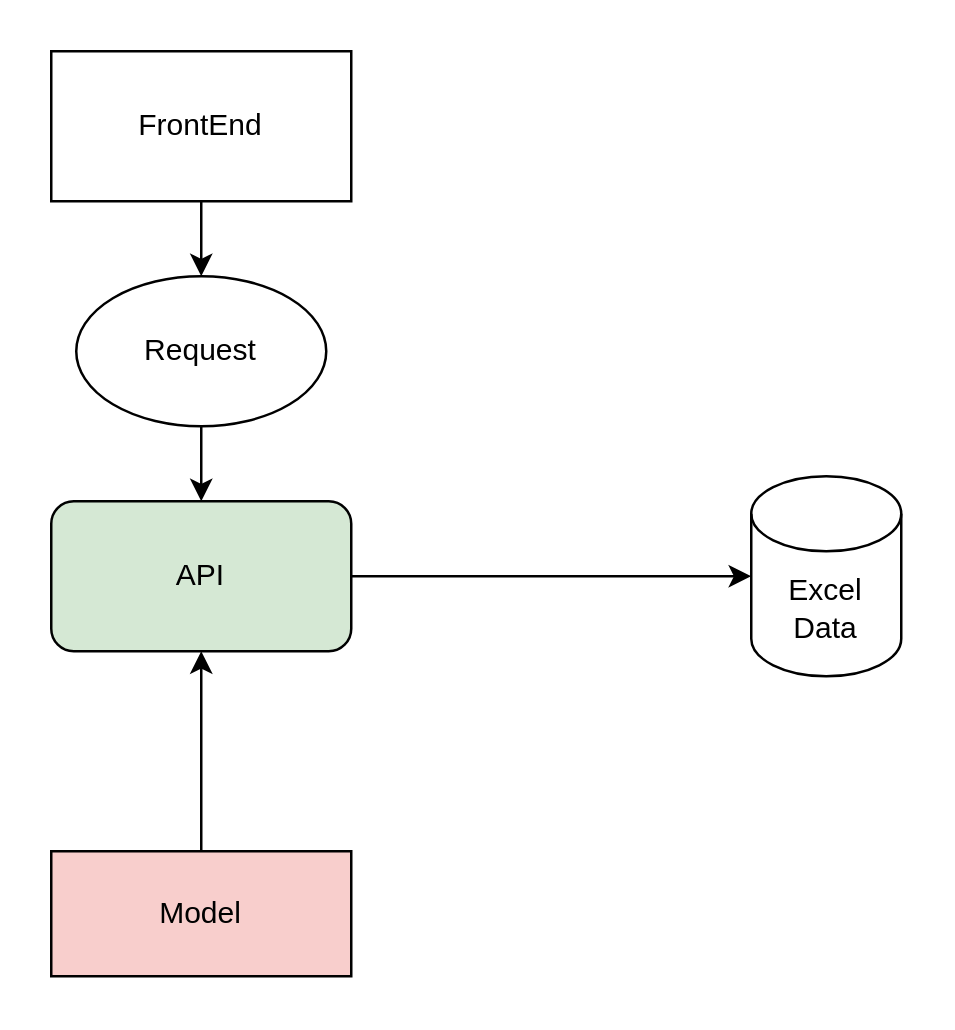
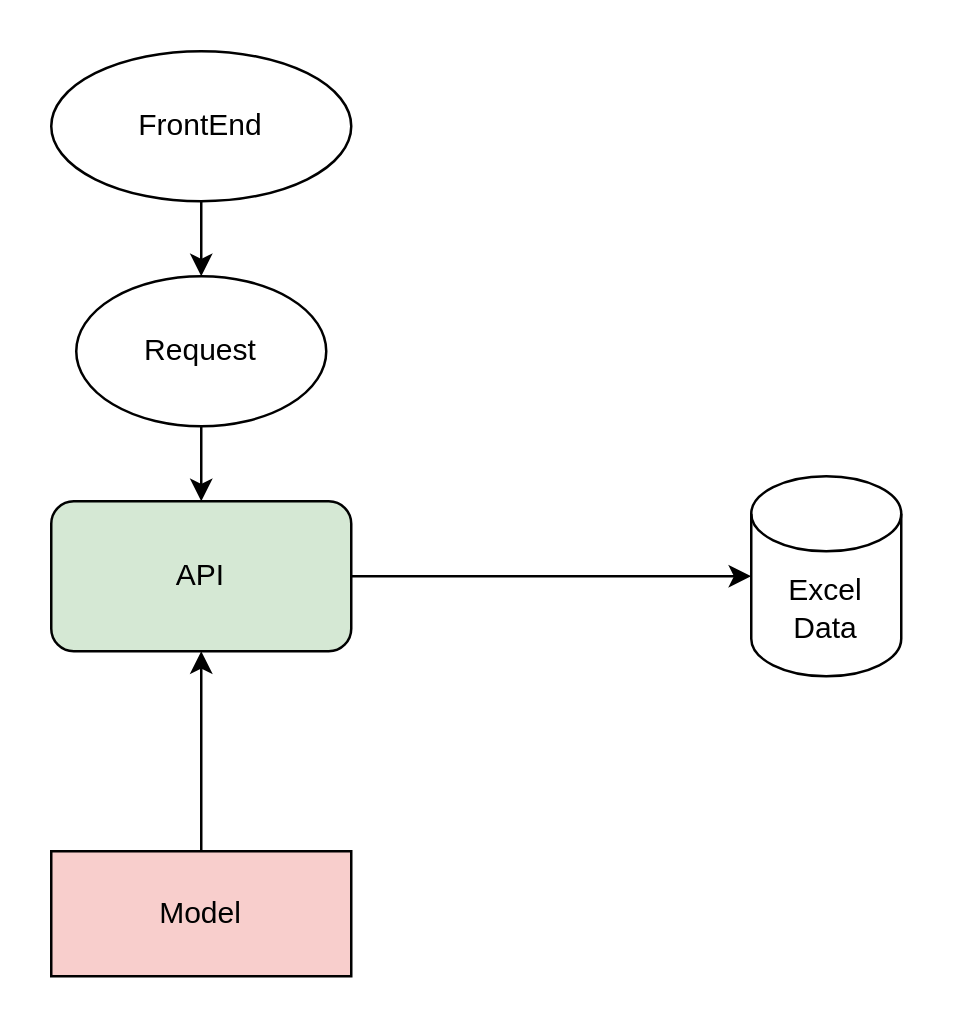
(201, 126) -> (201, 126)
